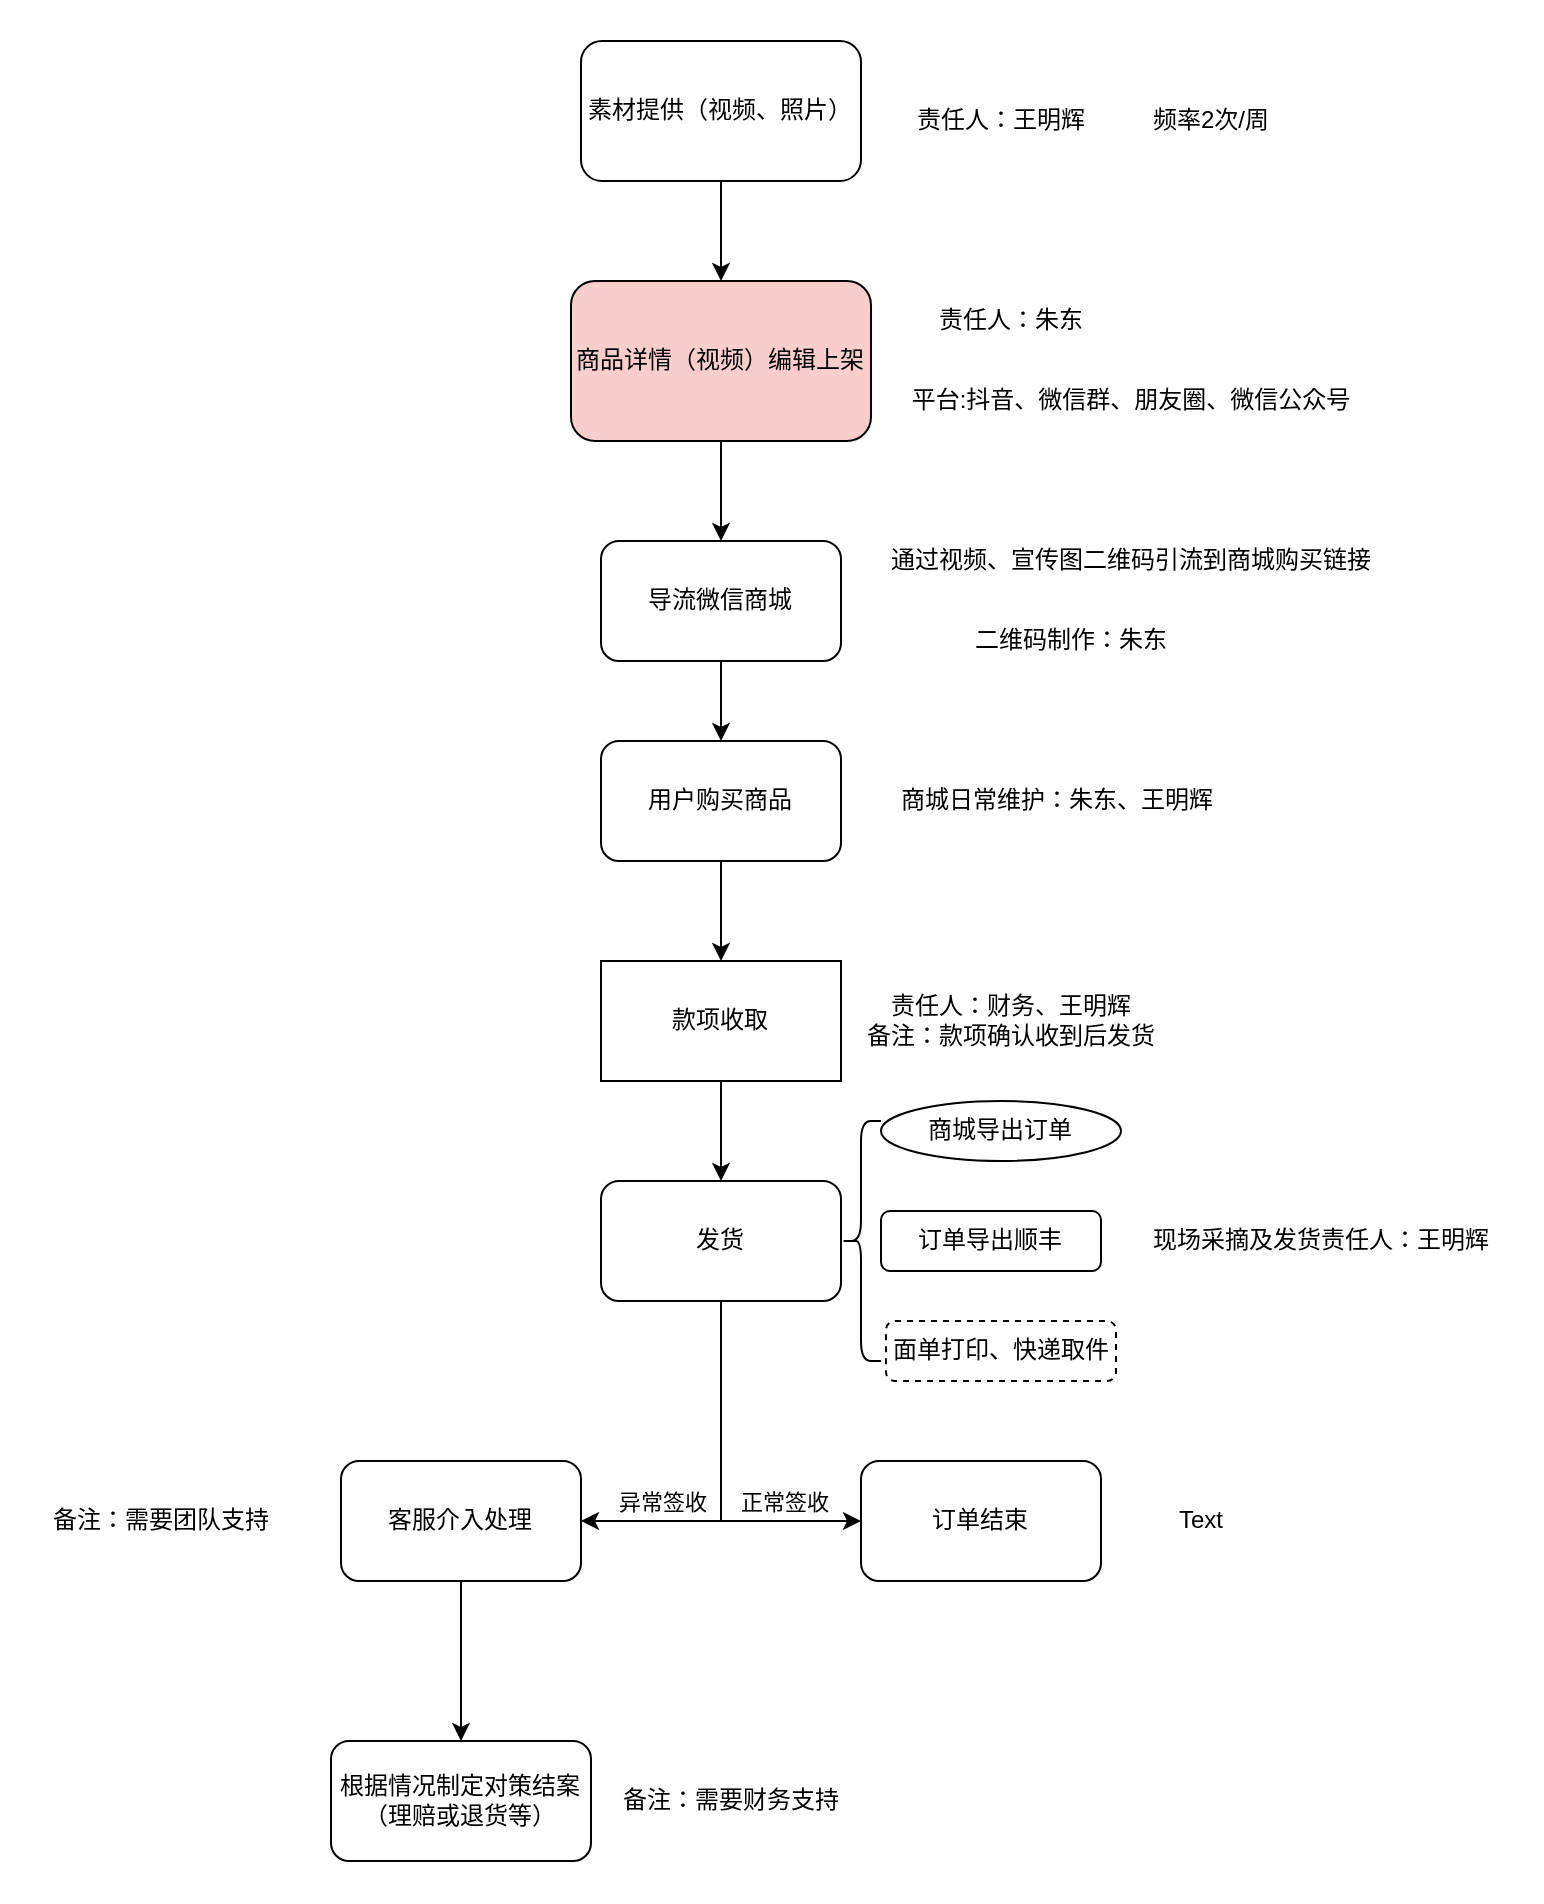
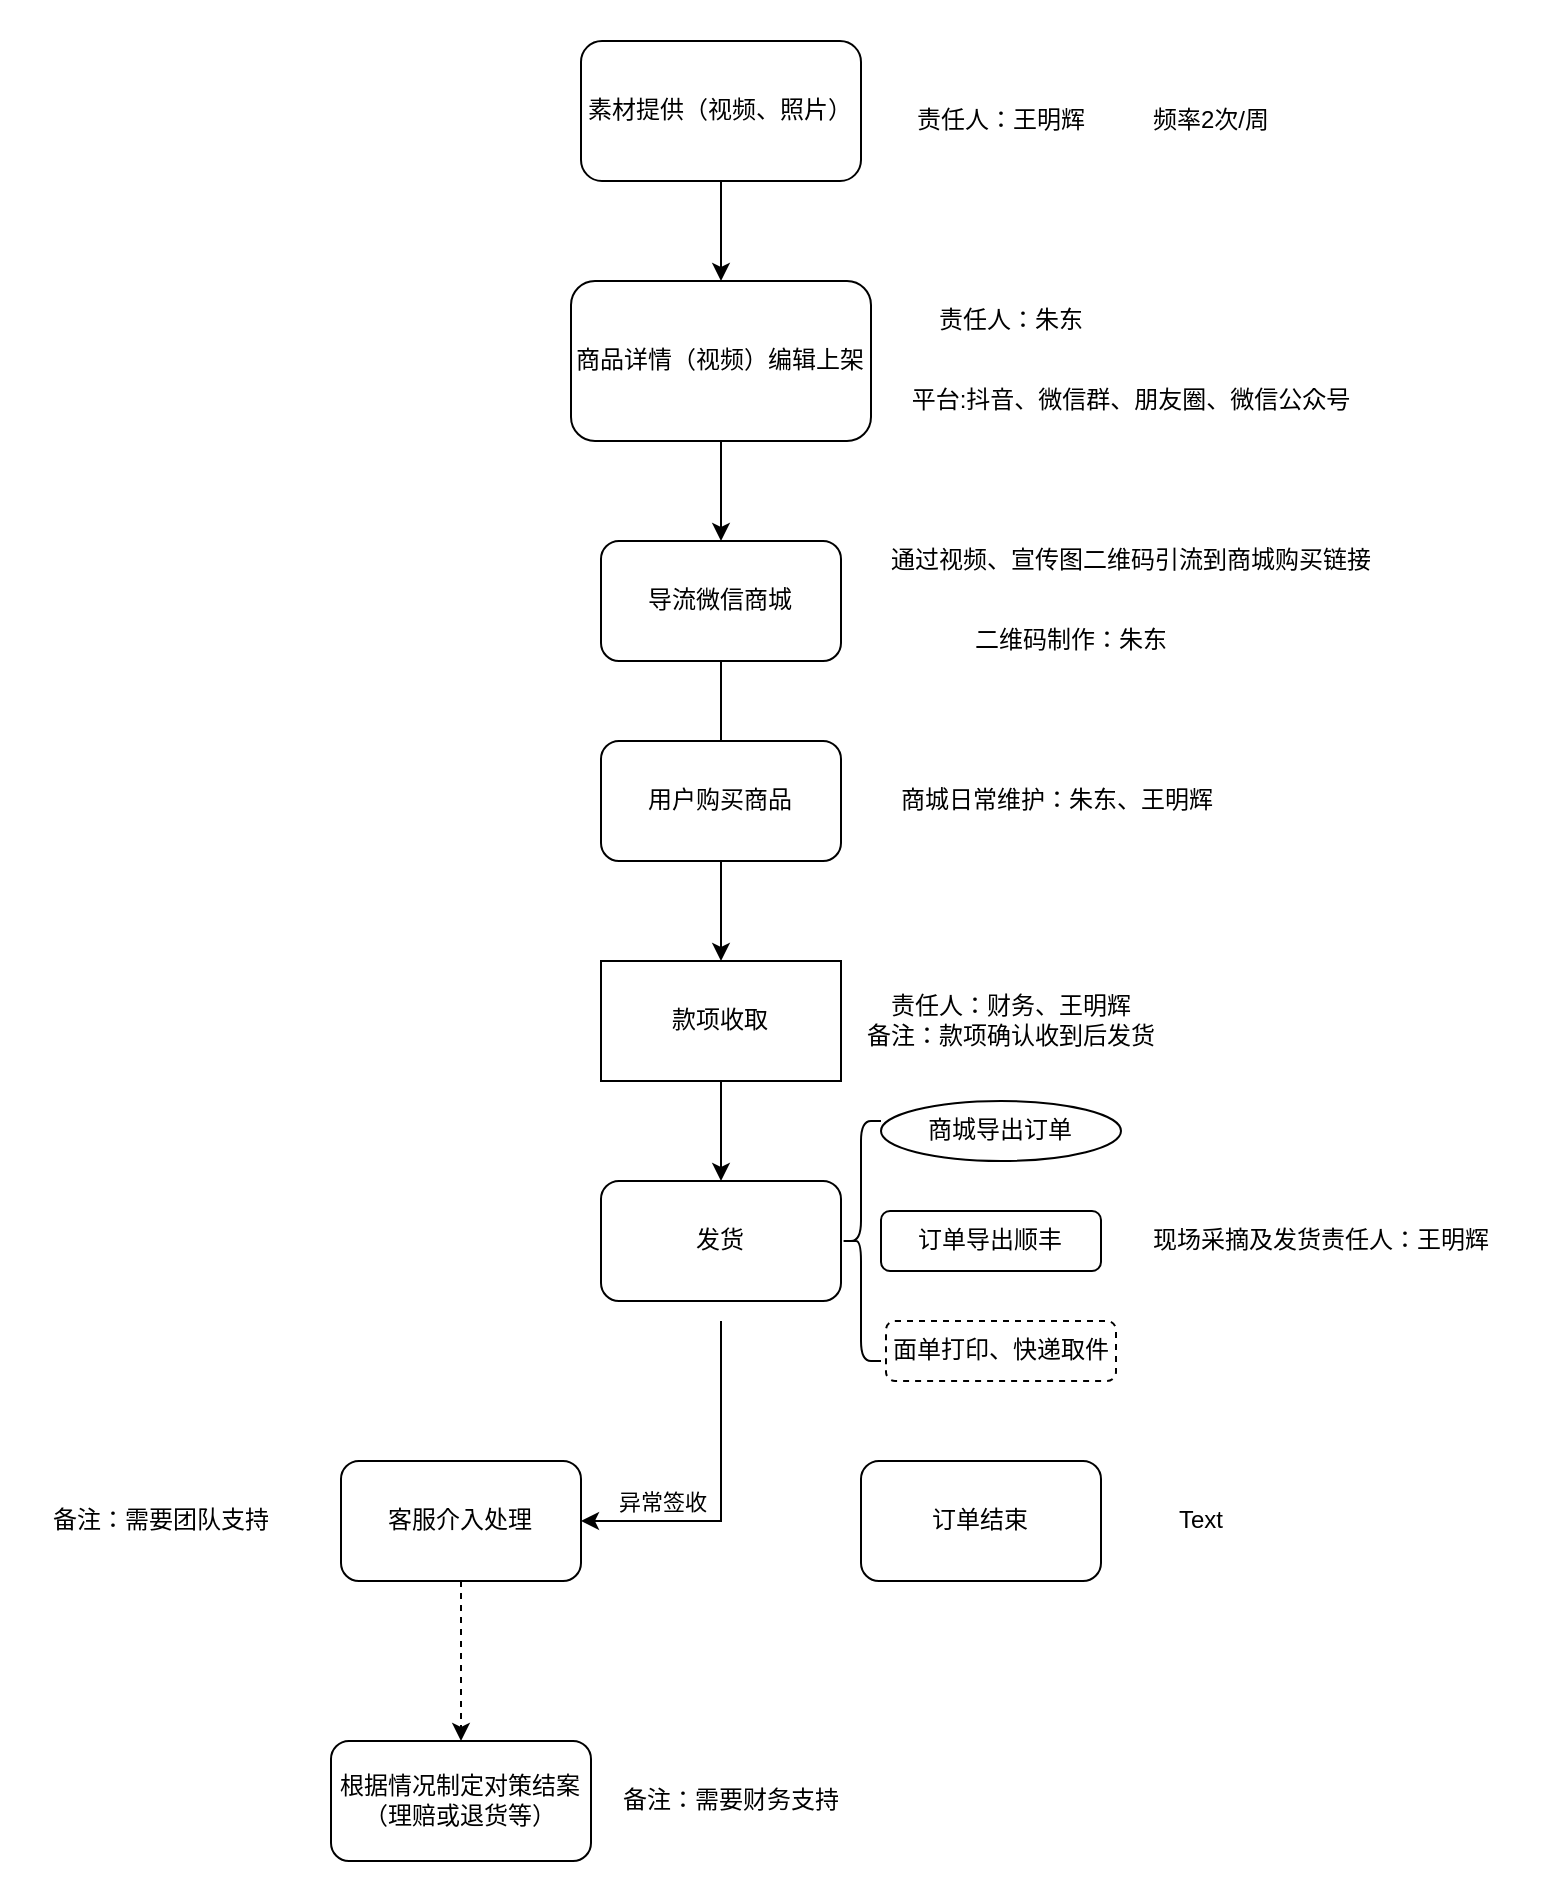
(721, 361) -> (721, 361)
(721, 726) -> (721, 731)
(786, 1521) -> none
(461, 1654) -> (461, 1654)
